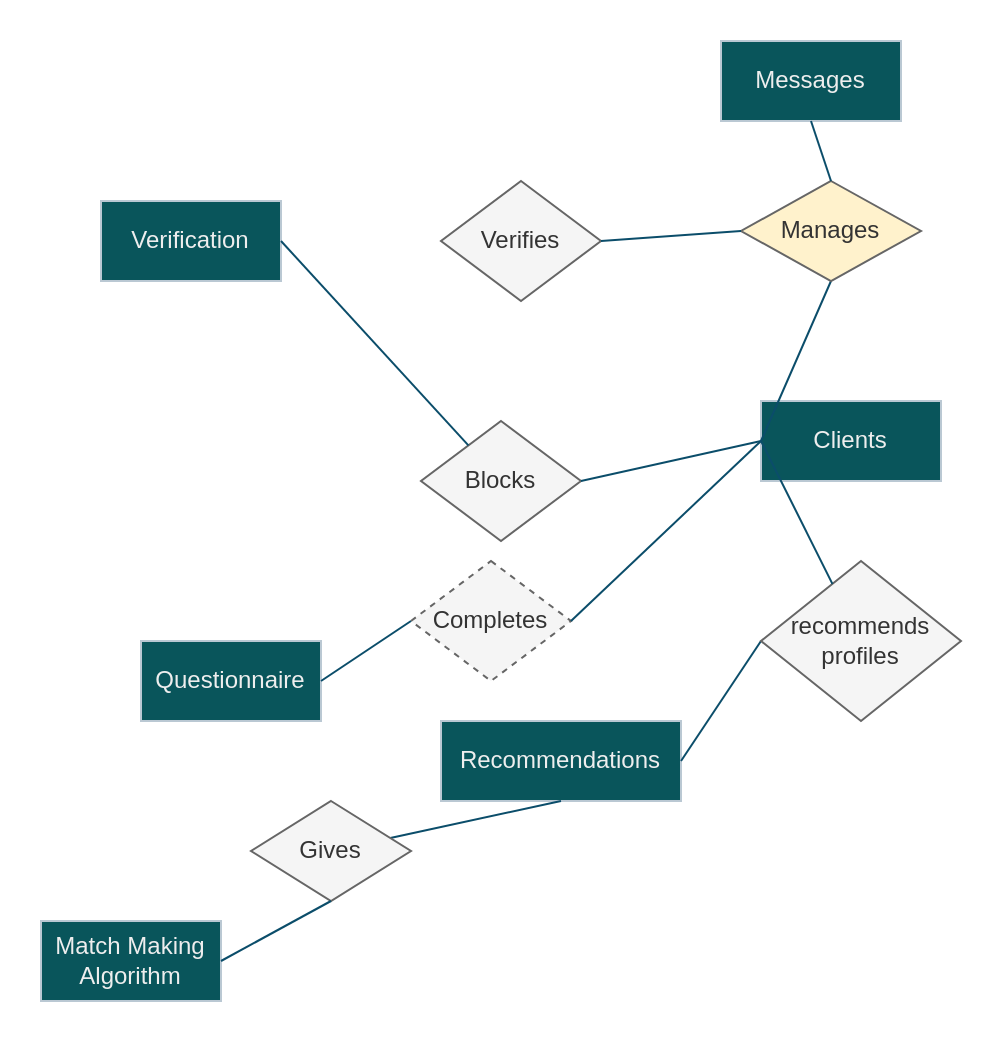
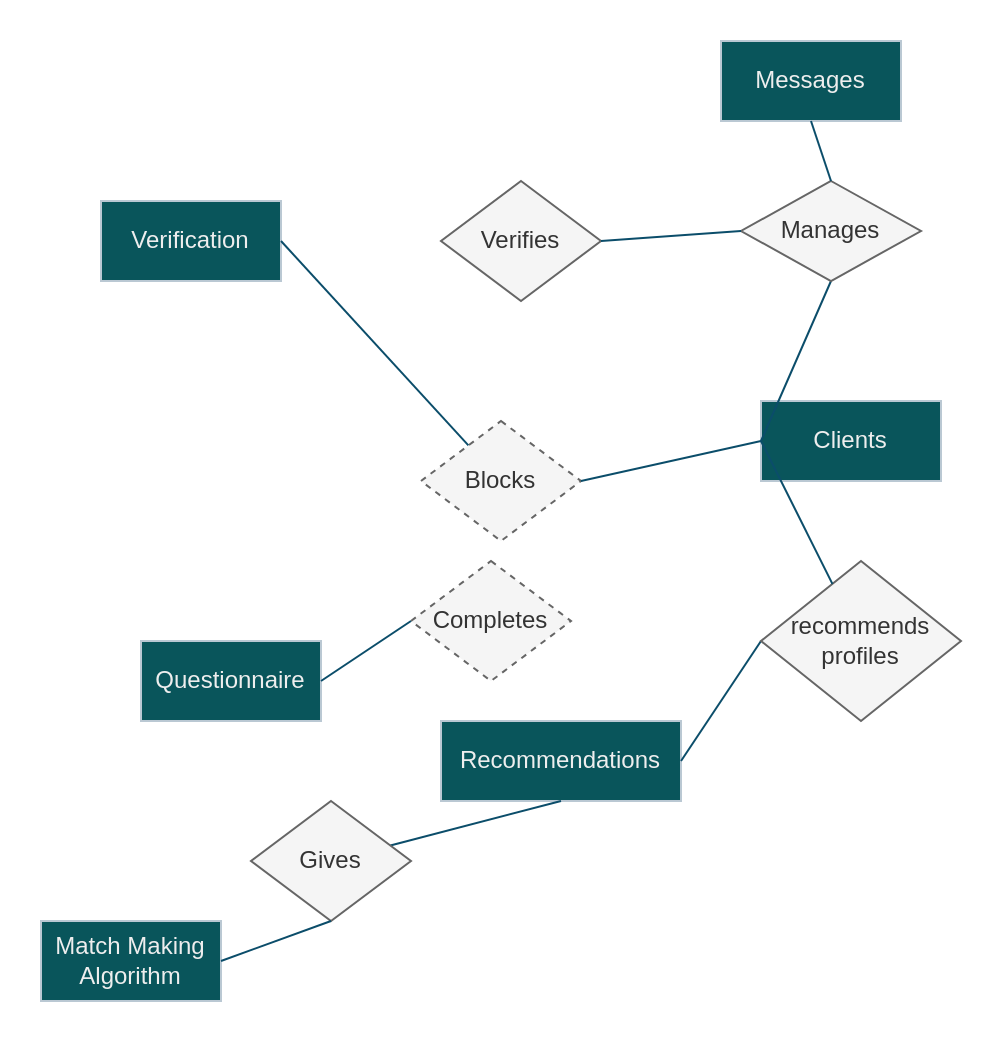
(831, 231) -> (831, 231)
(501, 481) -> (501, 481)
(663, 533) -> none
(331, 851) -> (331, 861)
